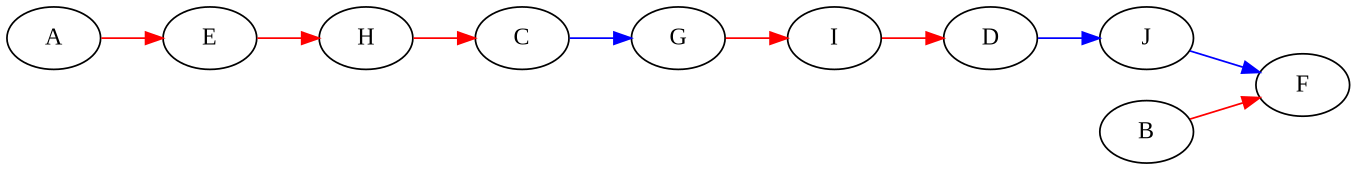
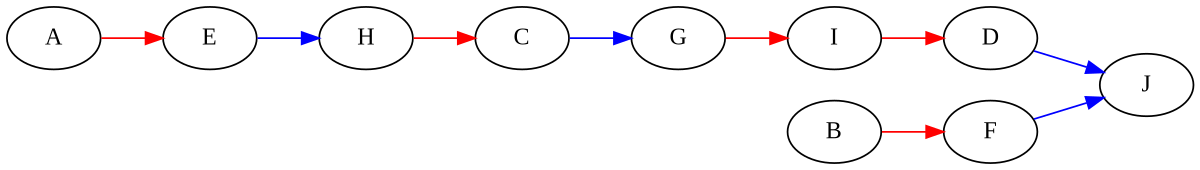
(279, 38) -> (279, 38)
(1217, 59) -> (1060, 111)
